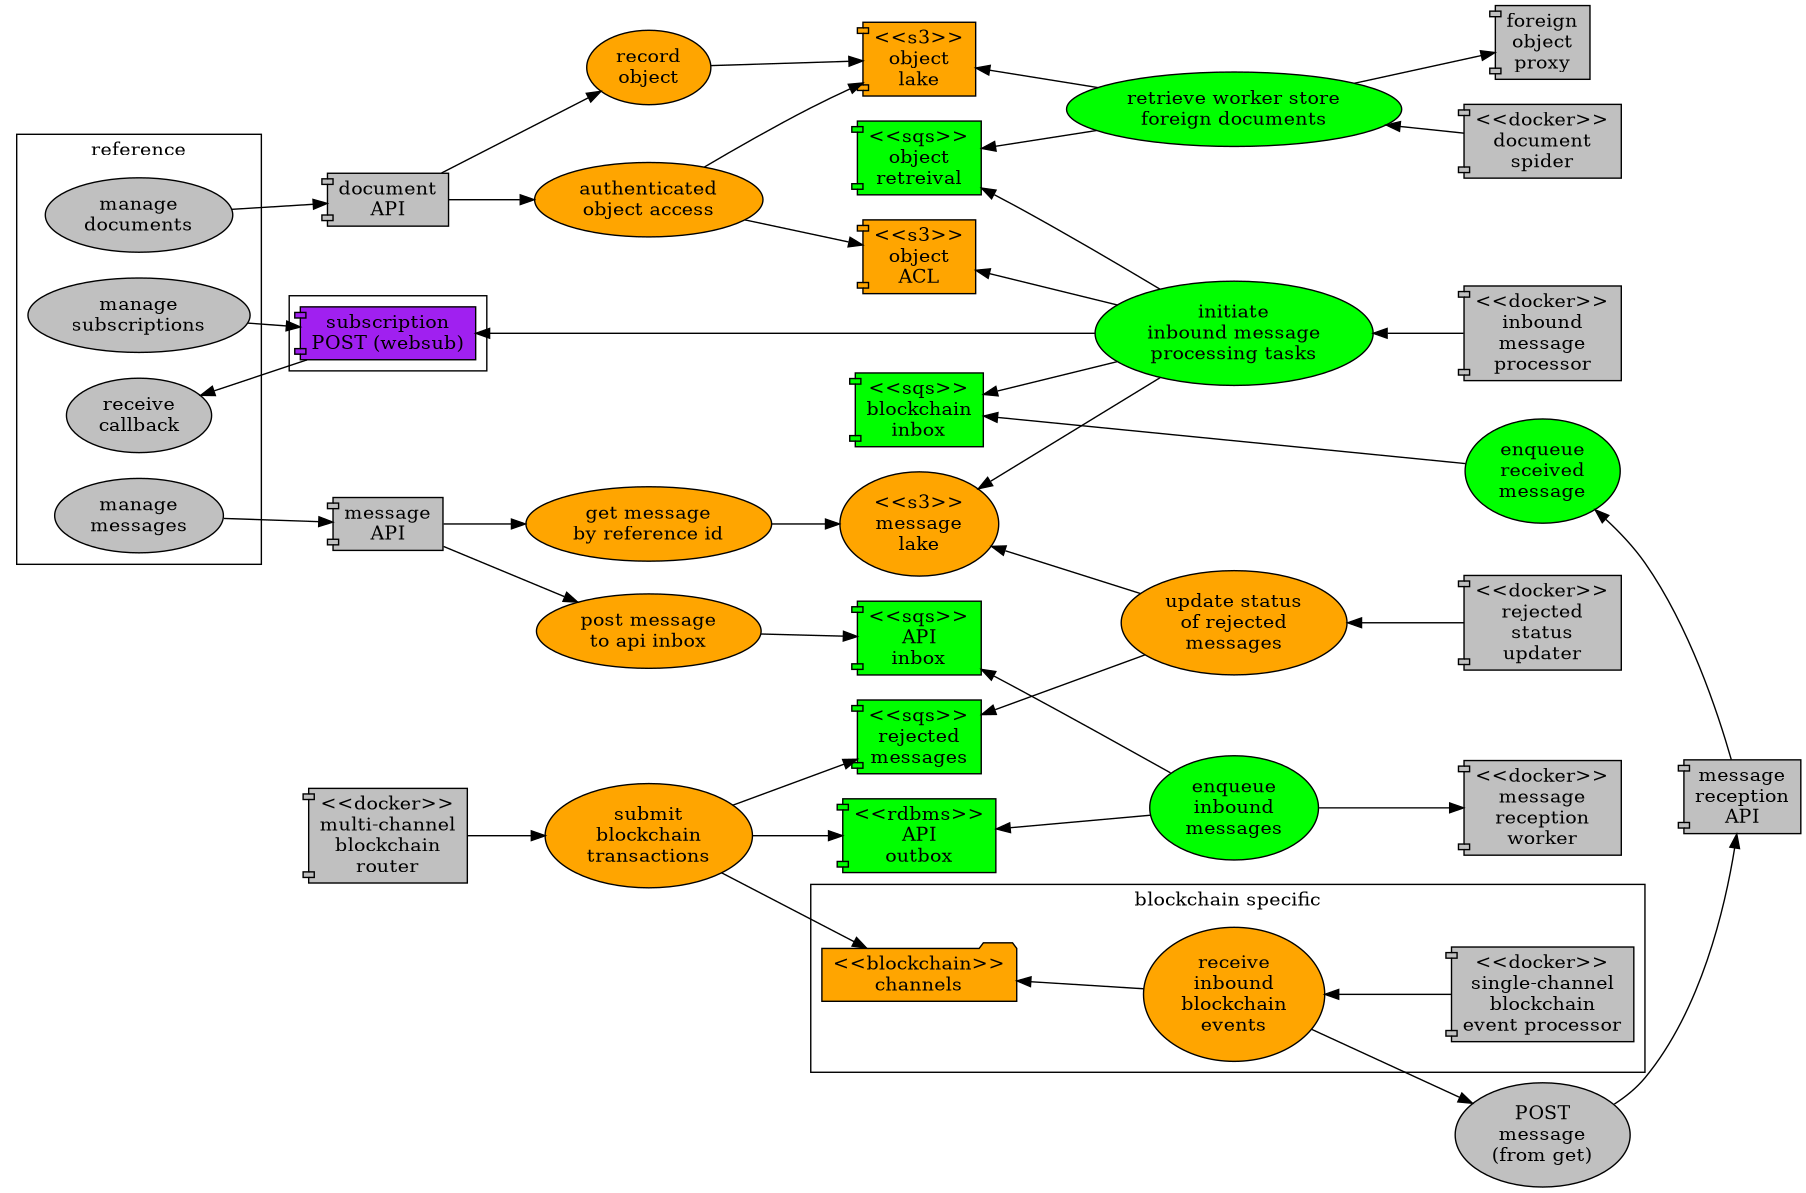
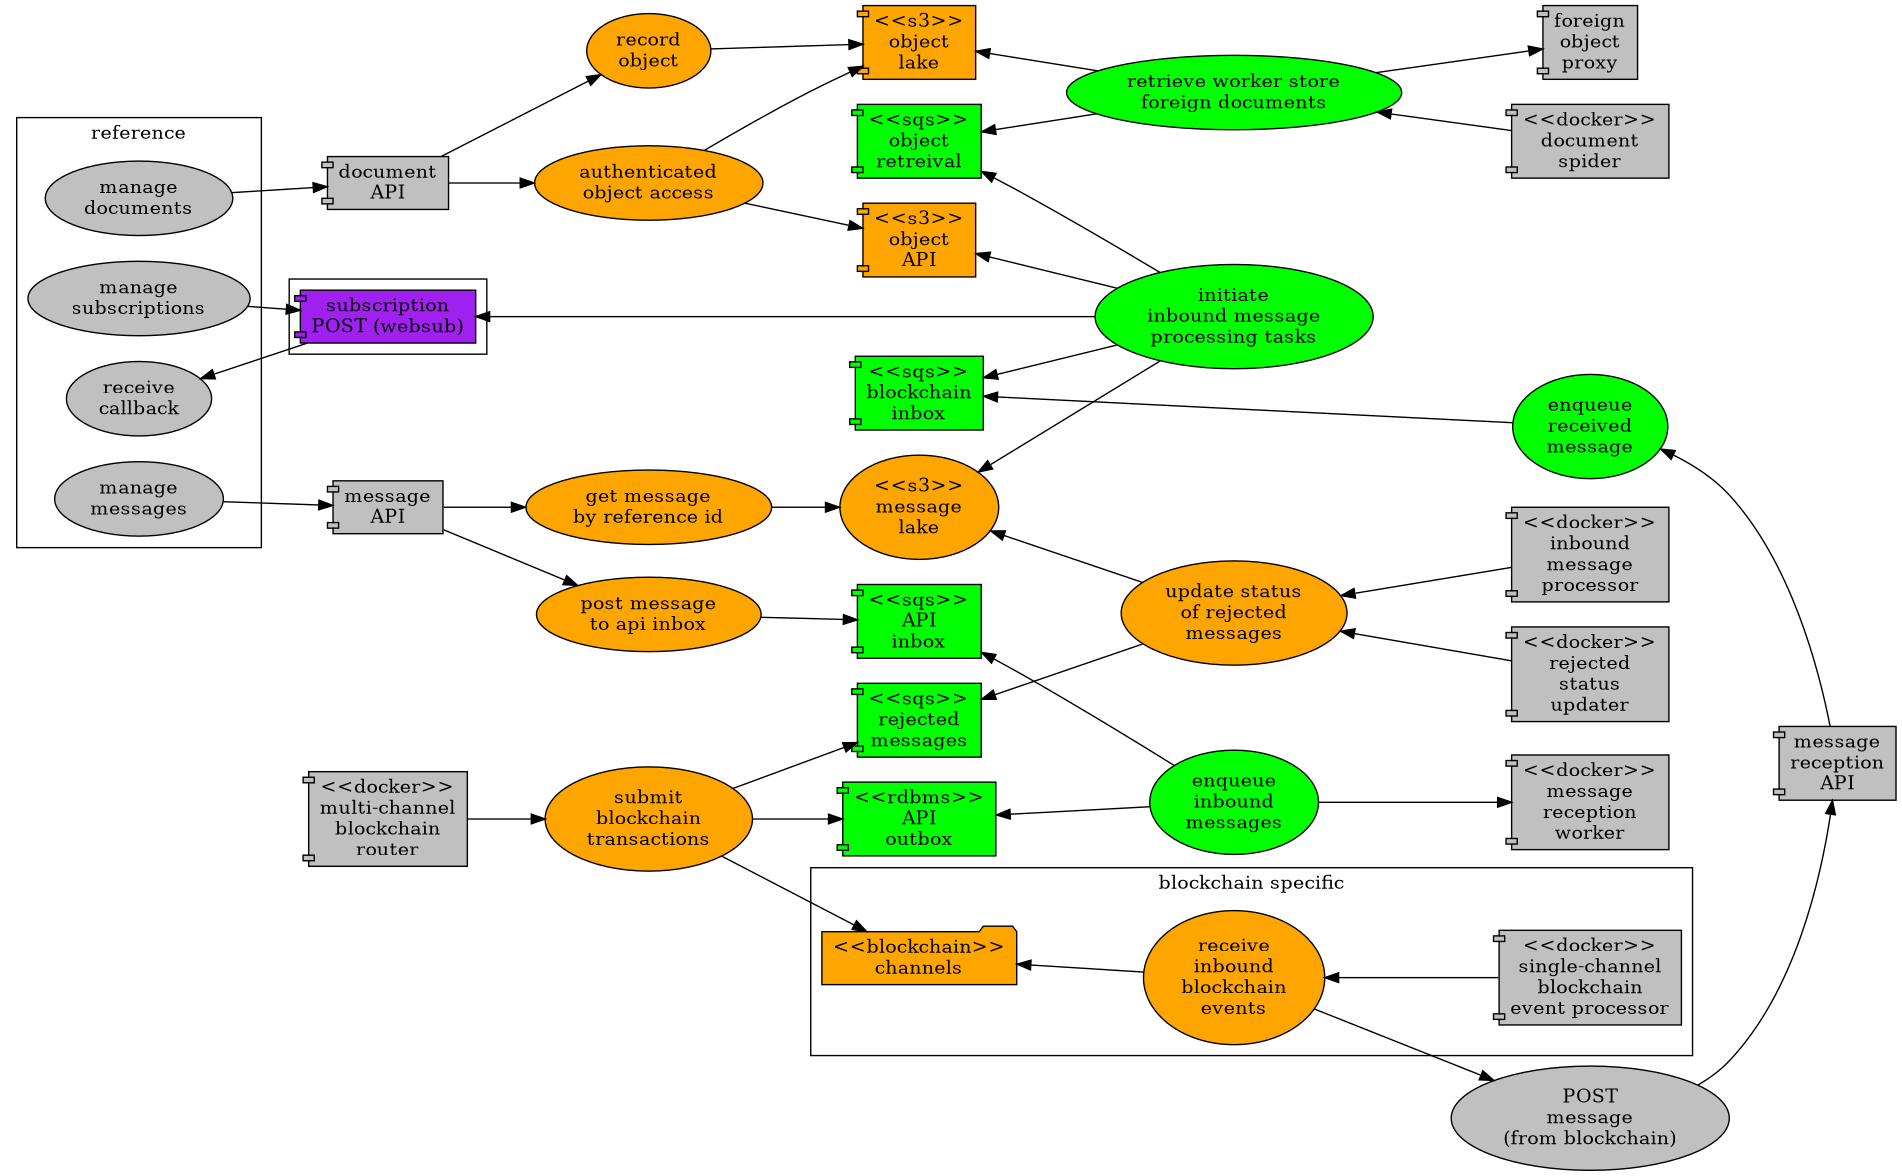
(919, 257) -> (919, 240)
(1426, 333) -> (1433, 580)
(1543, 1135) -> (1590, 1118)
